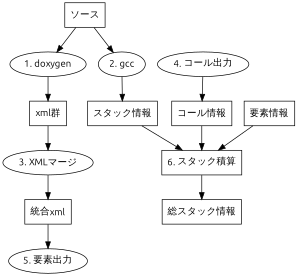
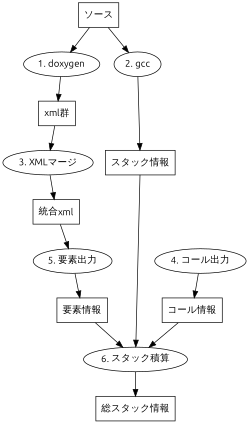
(202, 163) -> (135, 359)
none -> (77, 282)
